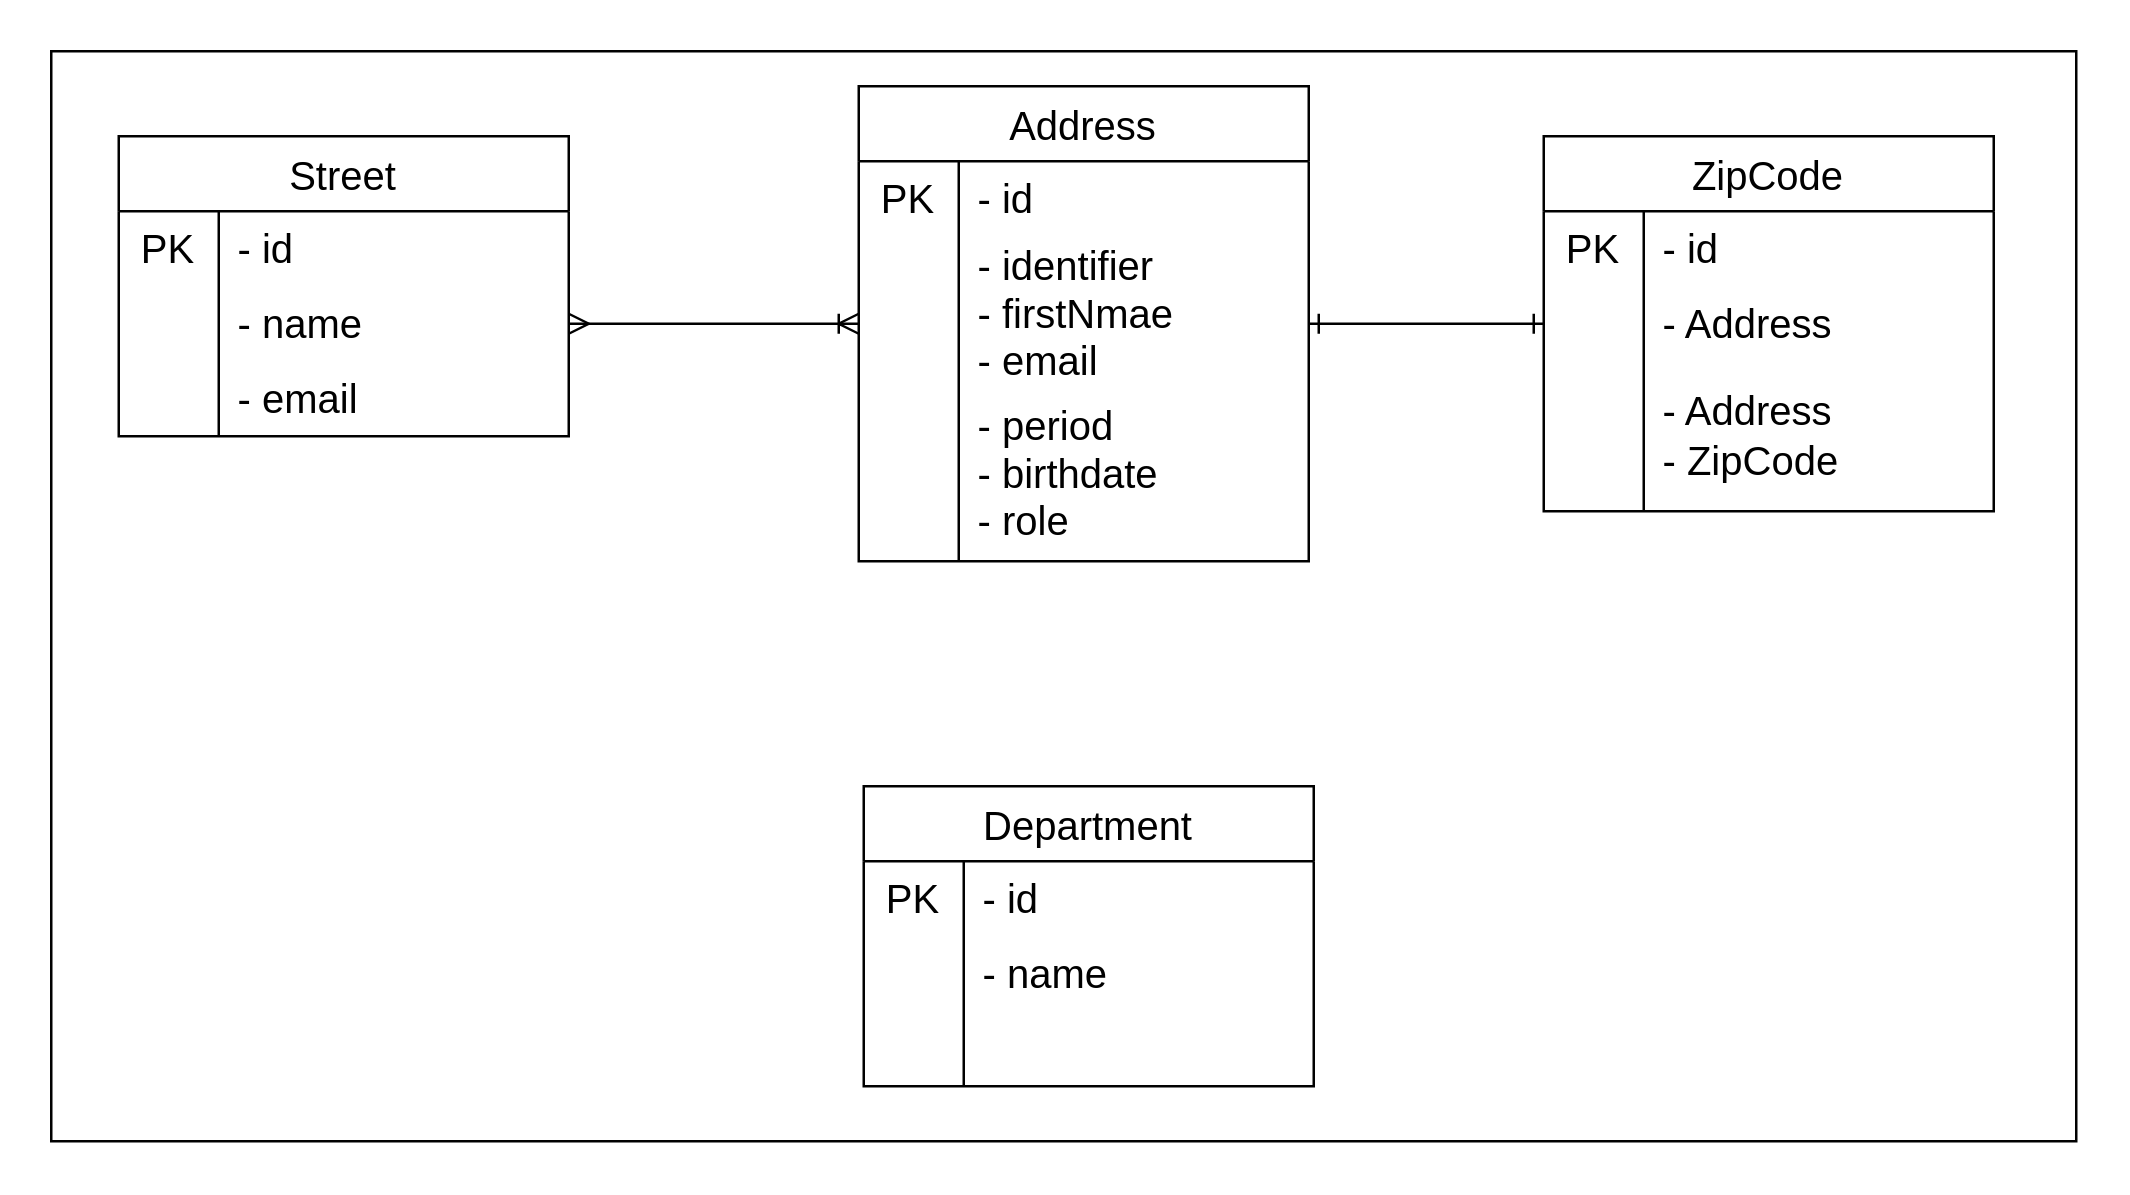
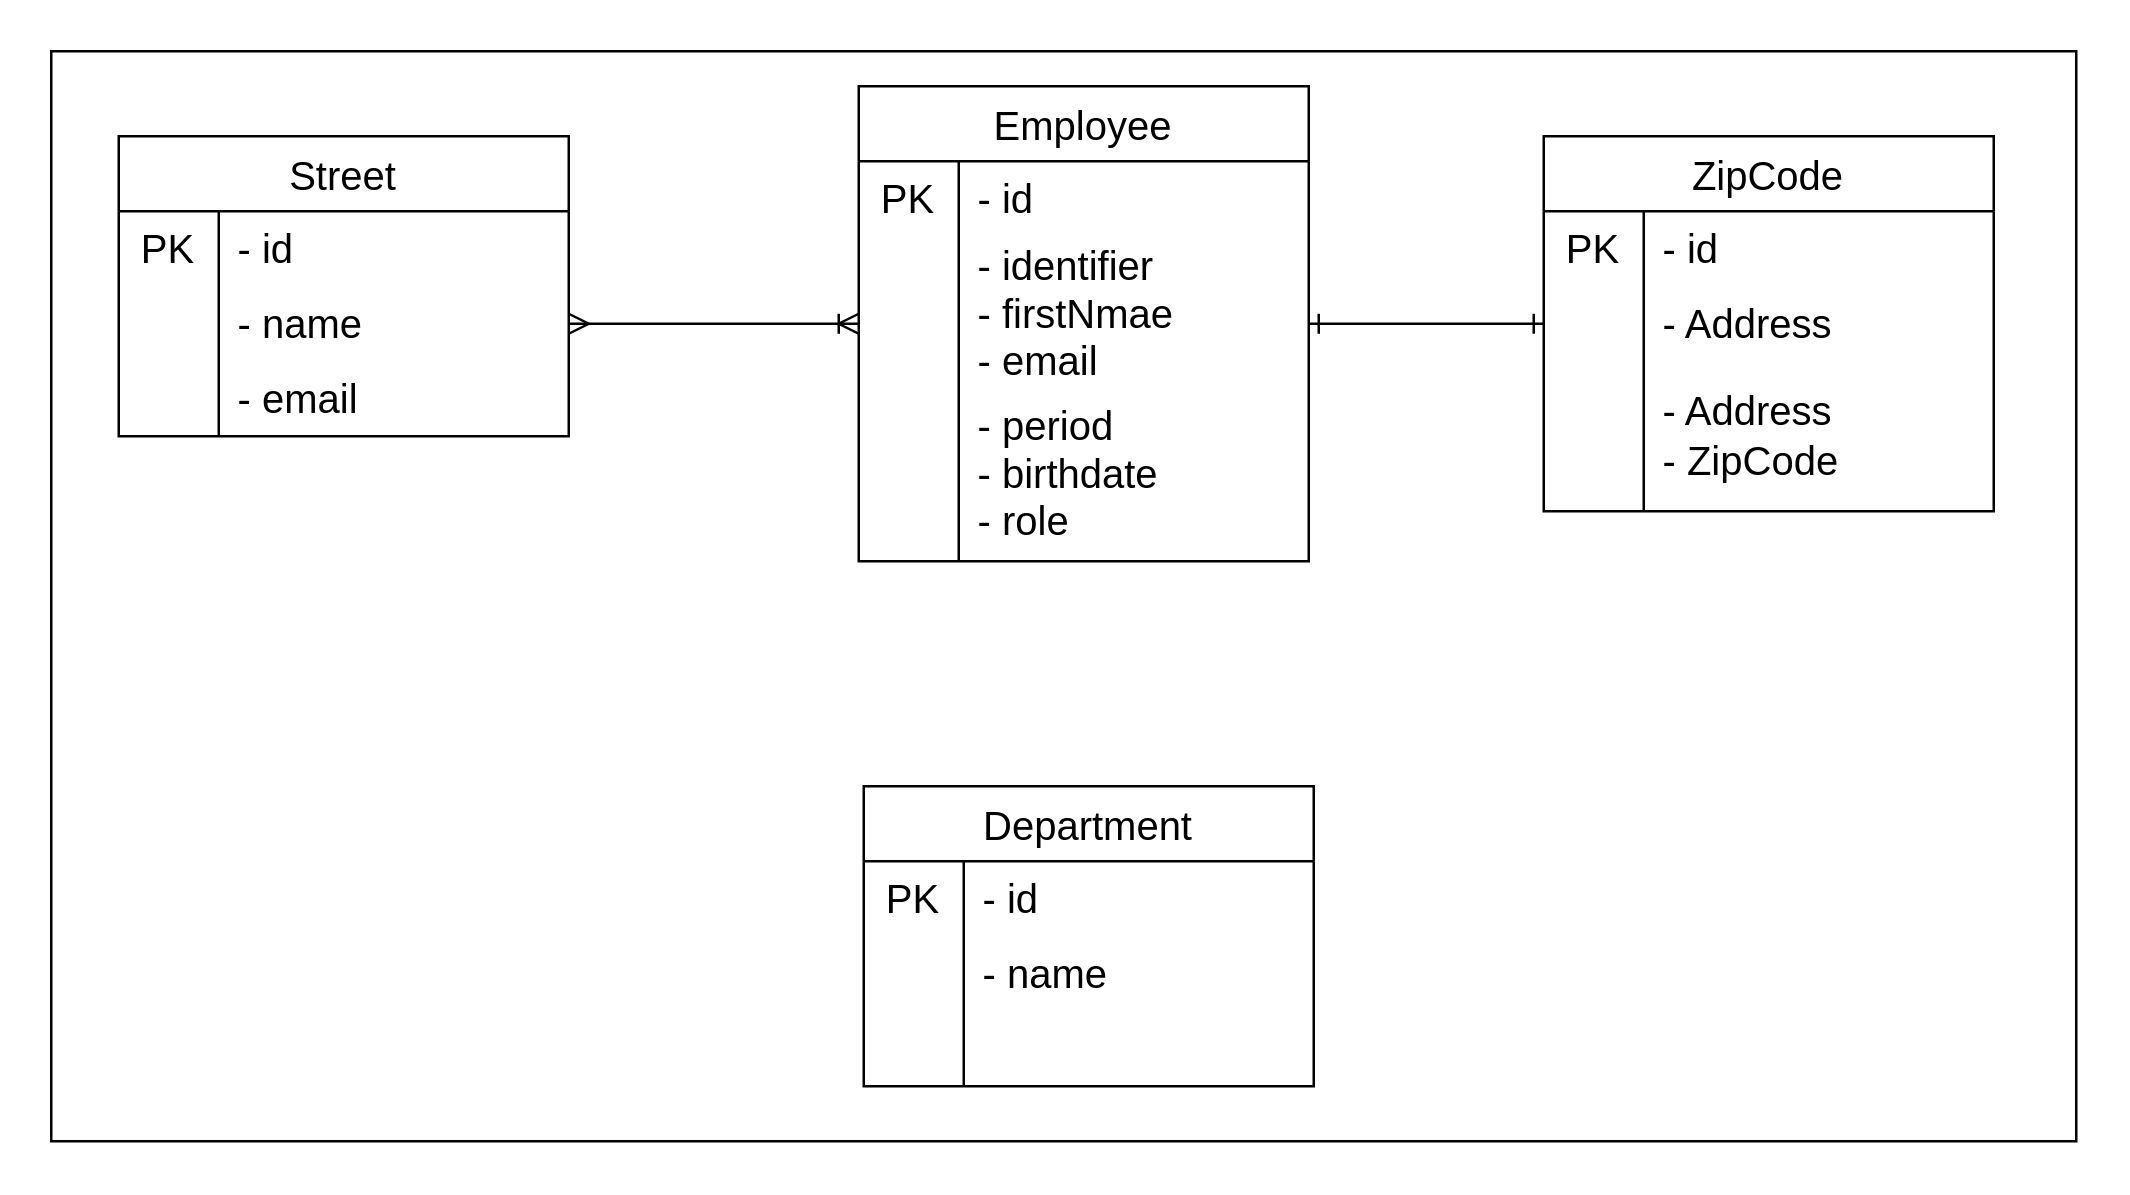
(1083, 127) -> (1083, 127)
